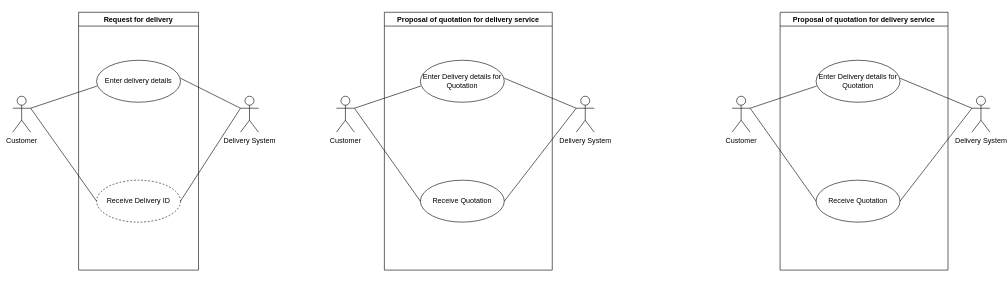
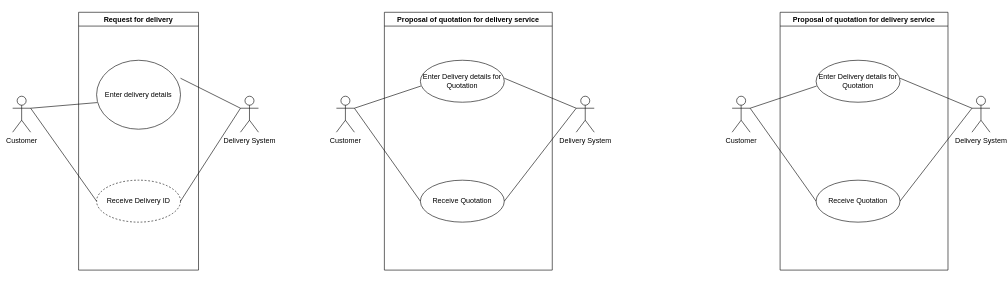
(138, 81) -> (138, 95)
